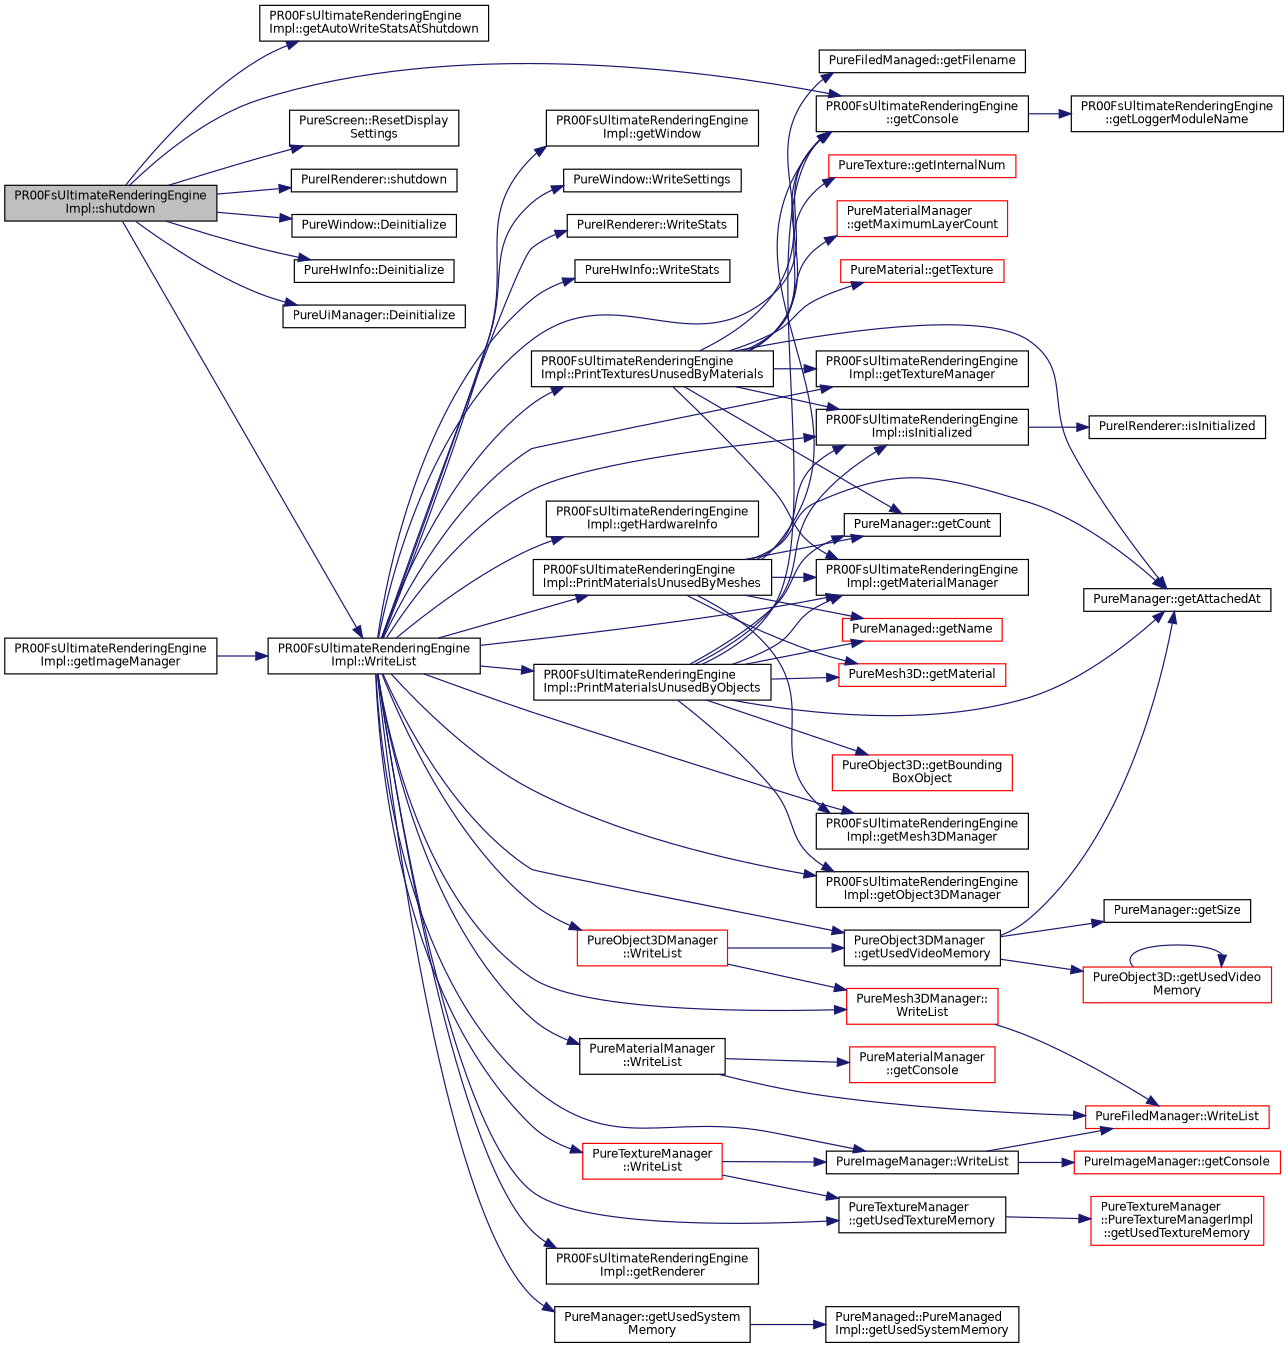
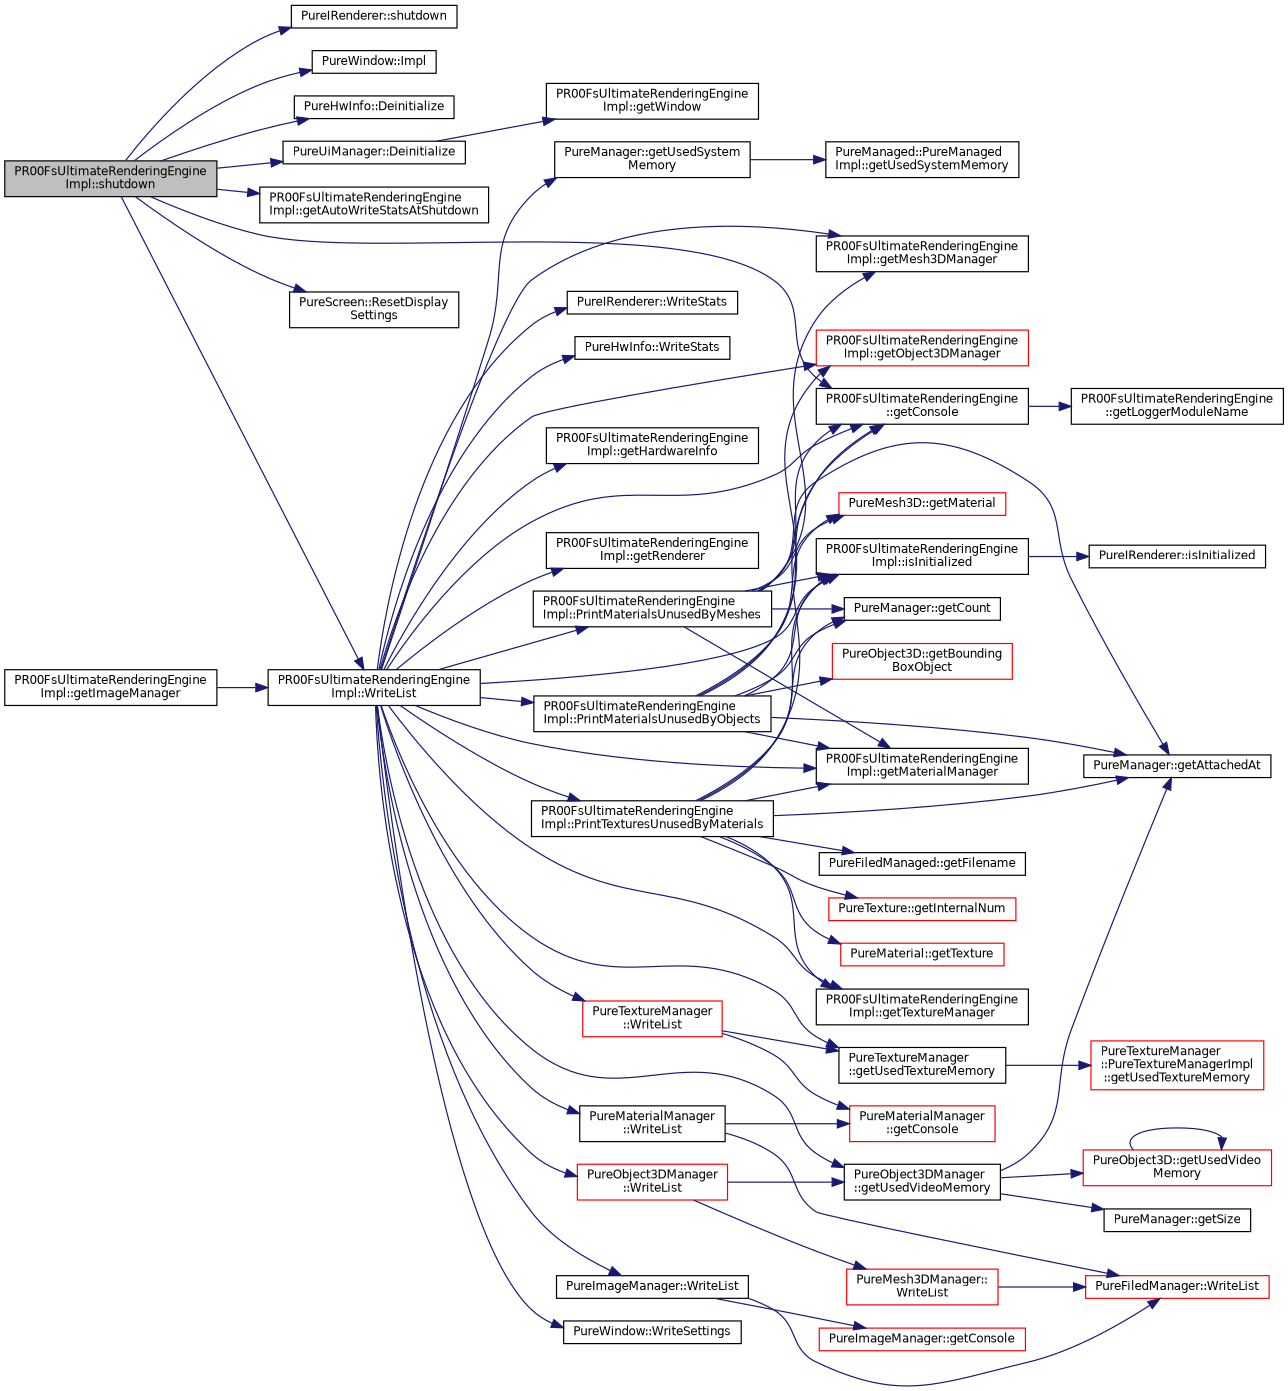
(922, 219) -> none
(374, 226) -> (374, 62)
(471, 396) -> (490, 131)
(922, 630) -> none
(922, 890) -> (922, 348)
(516, 964) -> none
(768, 1162) -> (784, 1063)
